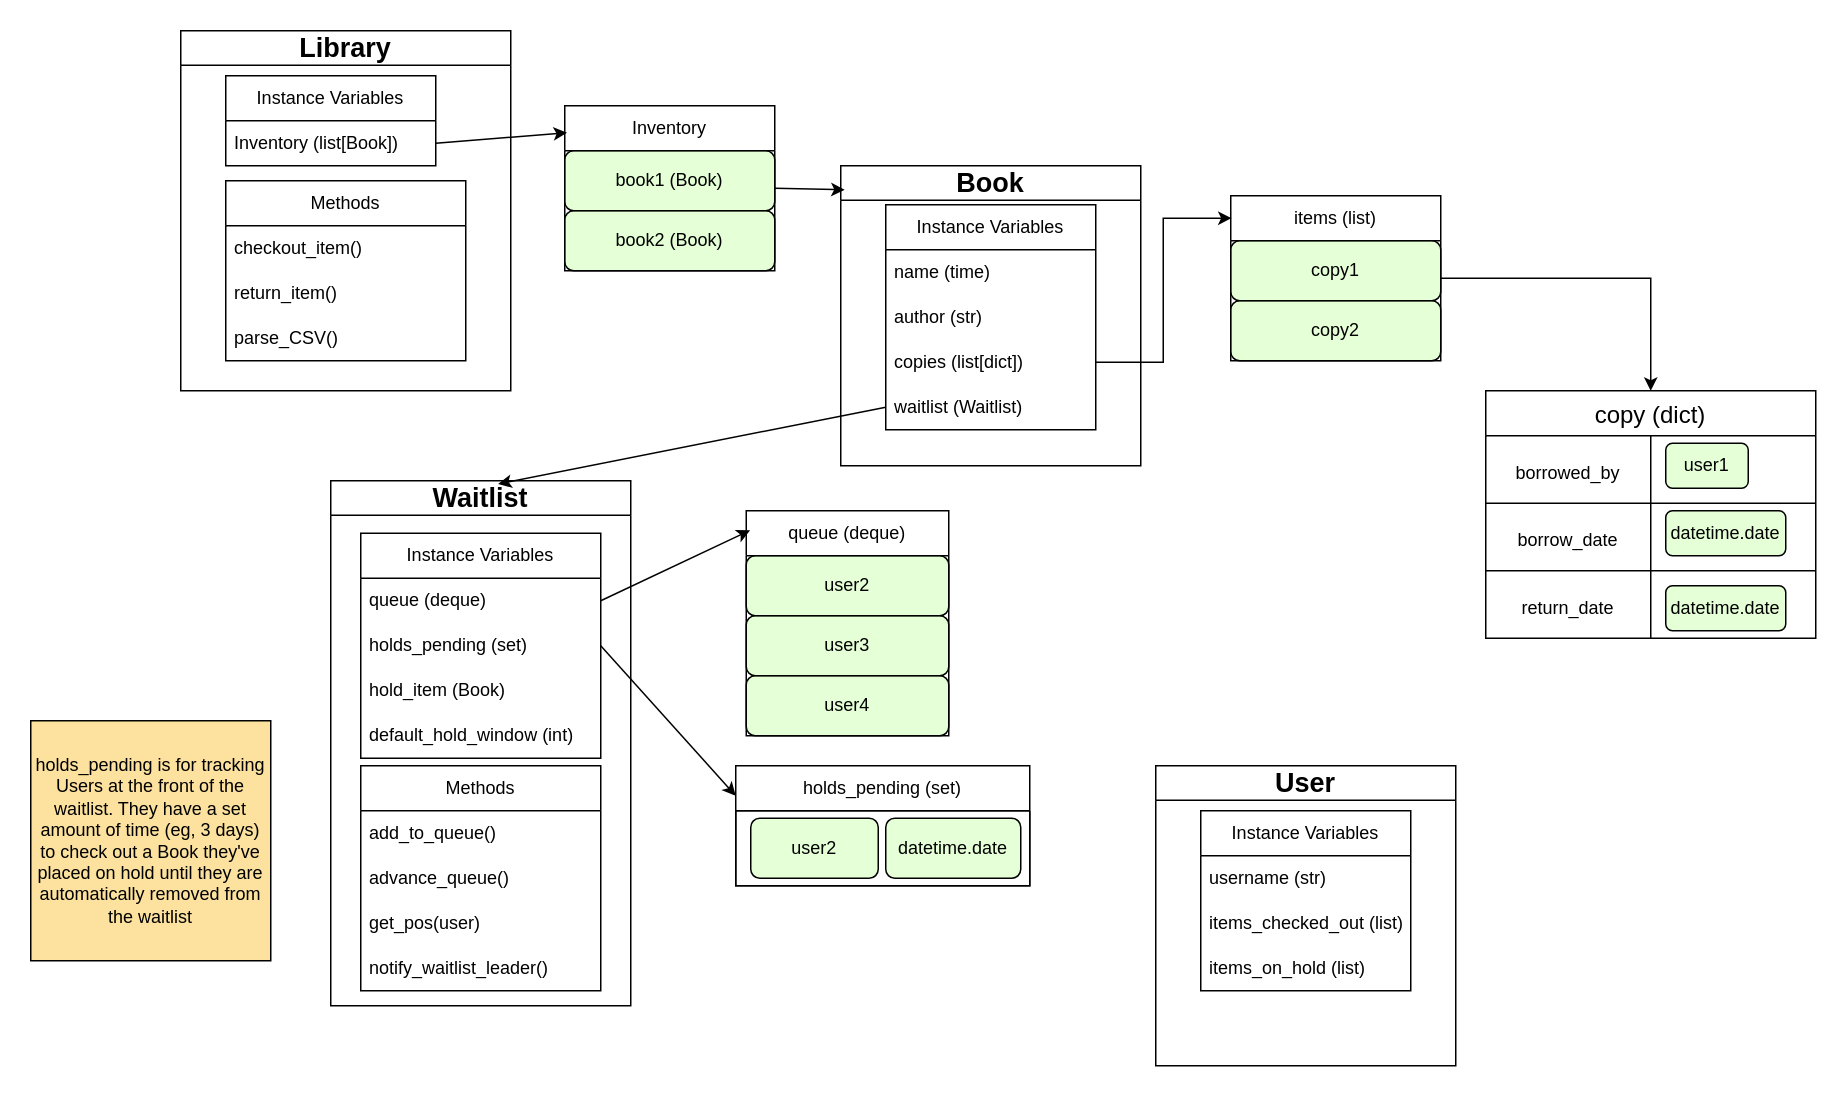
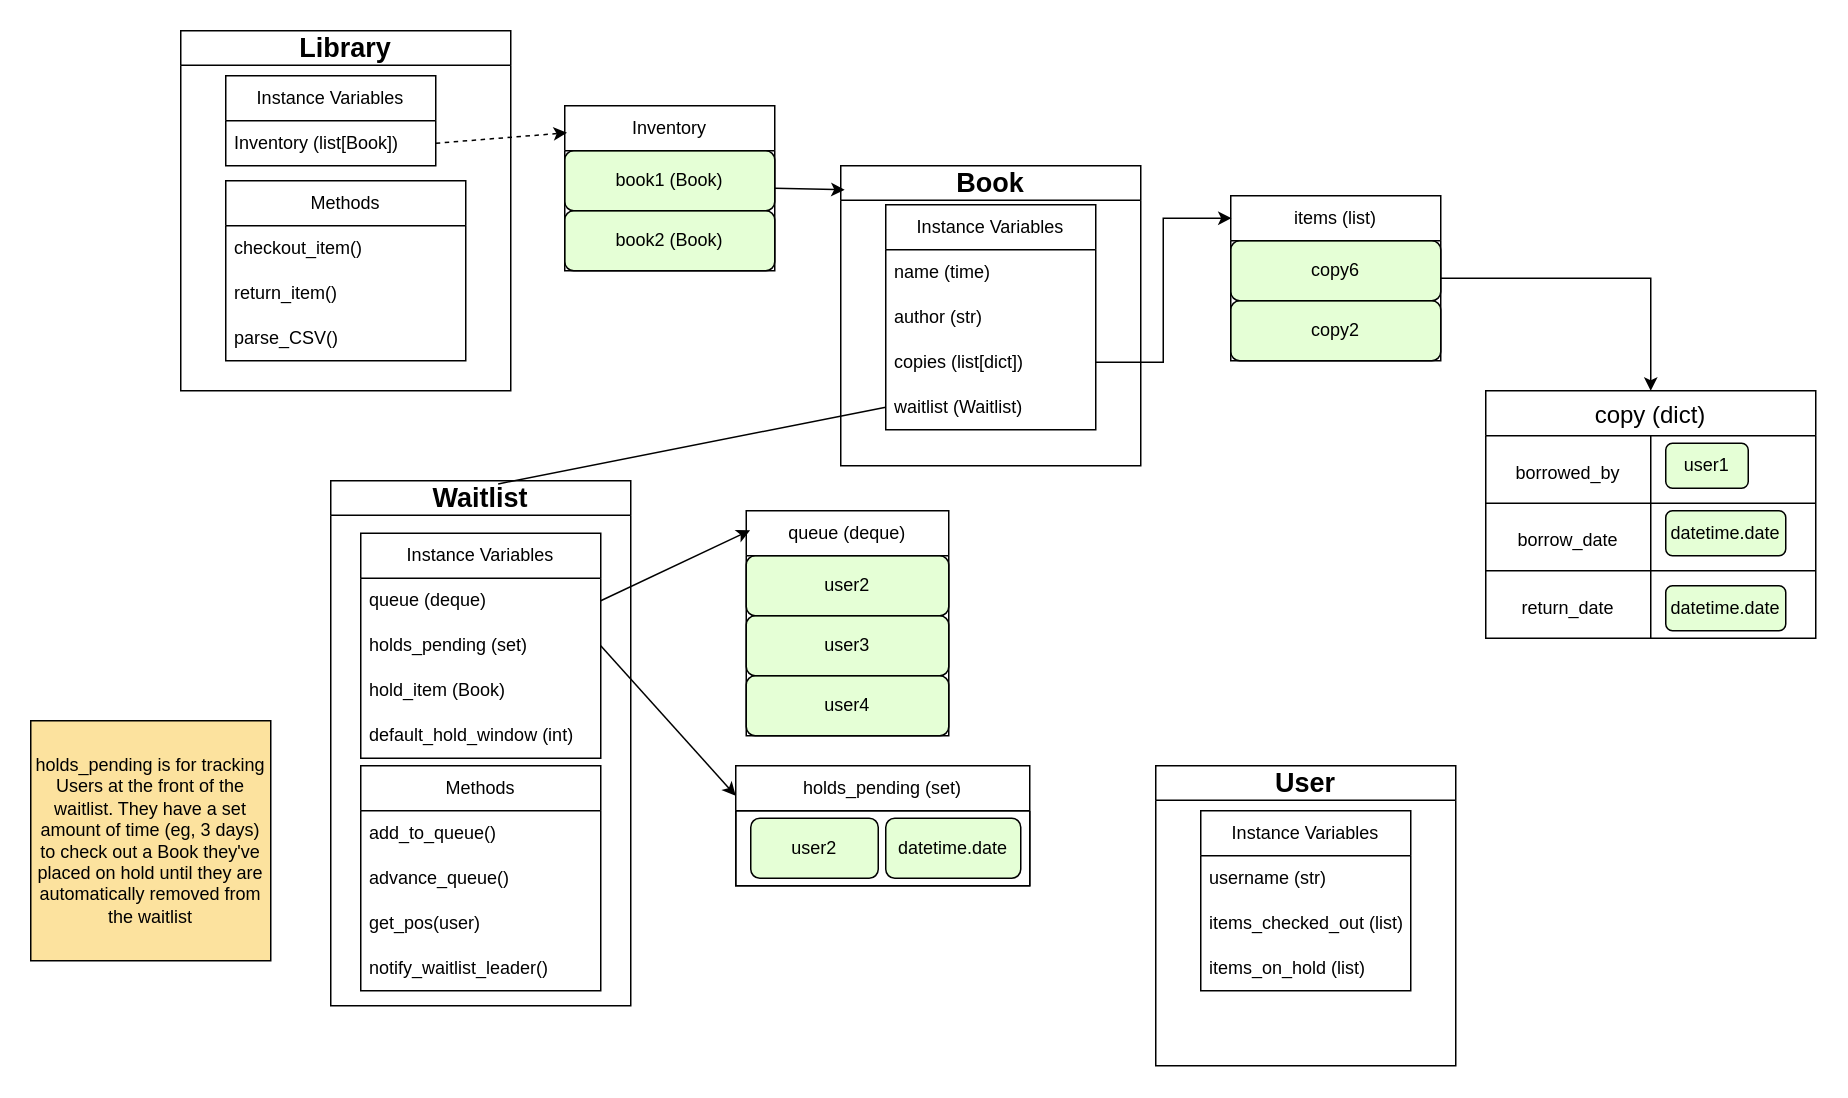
(495, 139) -> (495, 139)
(1336, 271) -> (1336, 271)
(509, 482) -> (505, 483)
